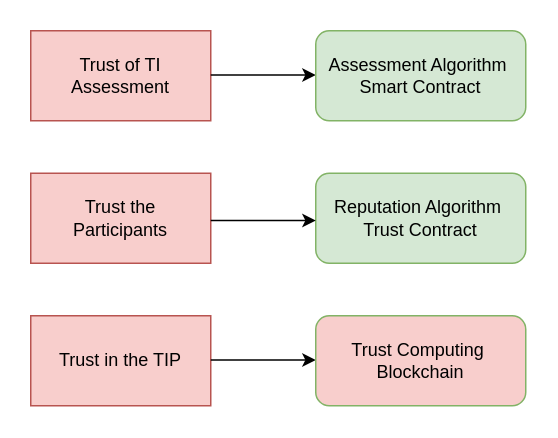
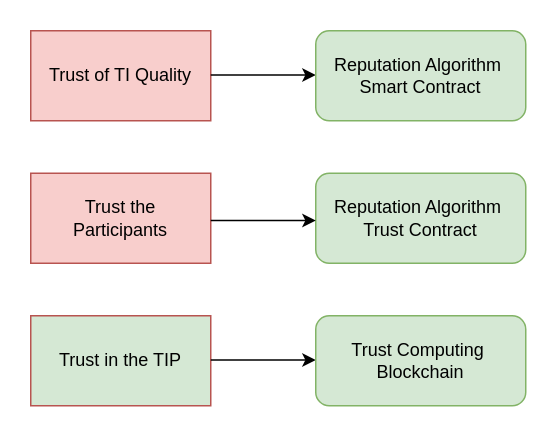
(121, 76) -> (121, 76)
(421, 76) -> (421, 76)
(121, 361) -> (121, 361)
(421, 361) -> (421, 361)
